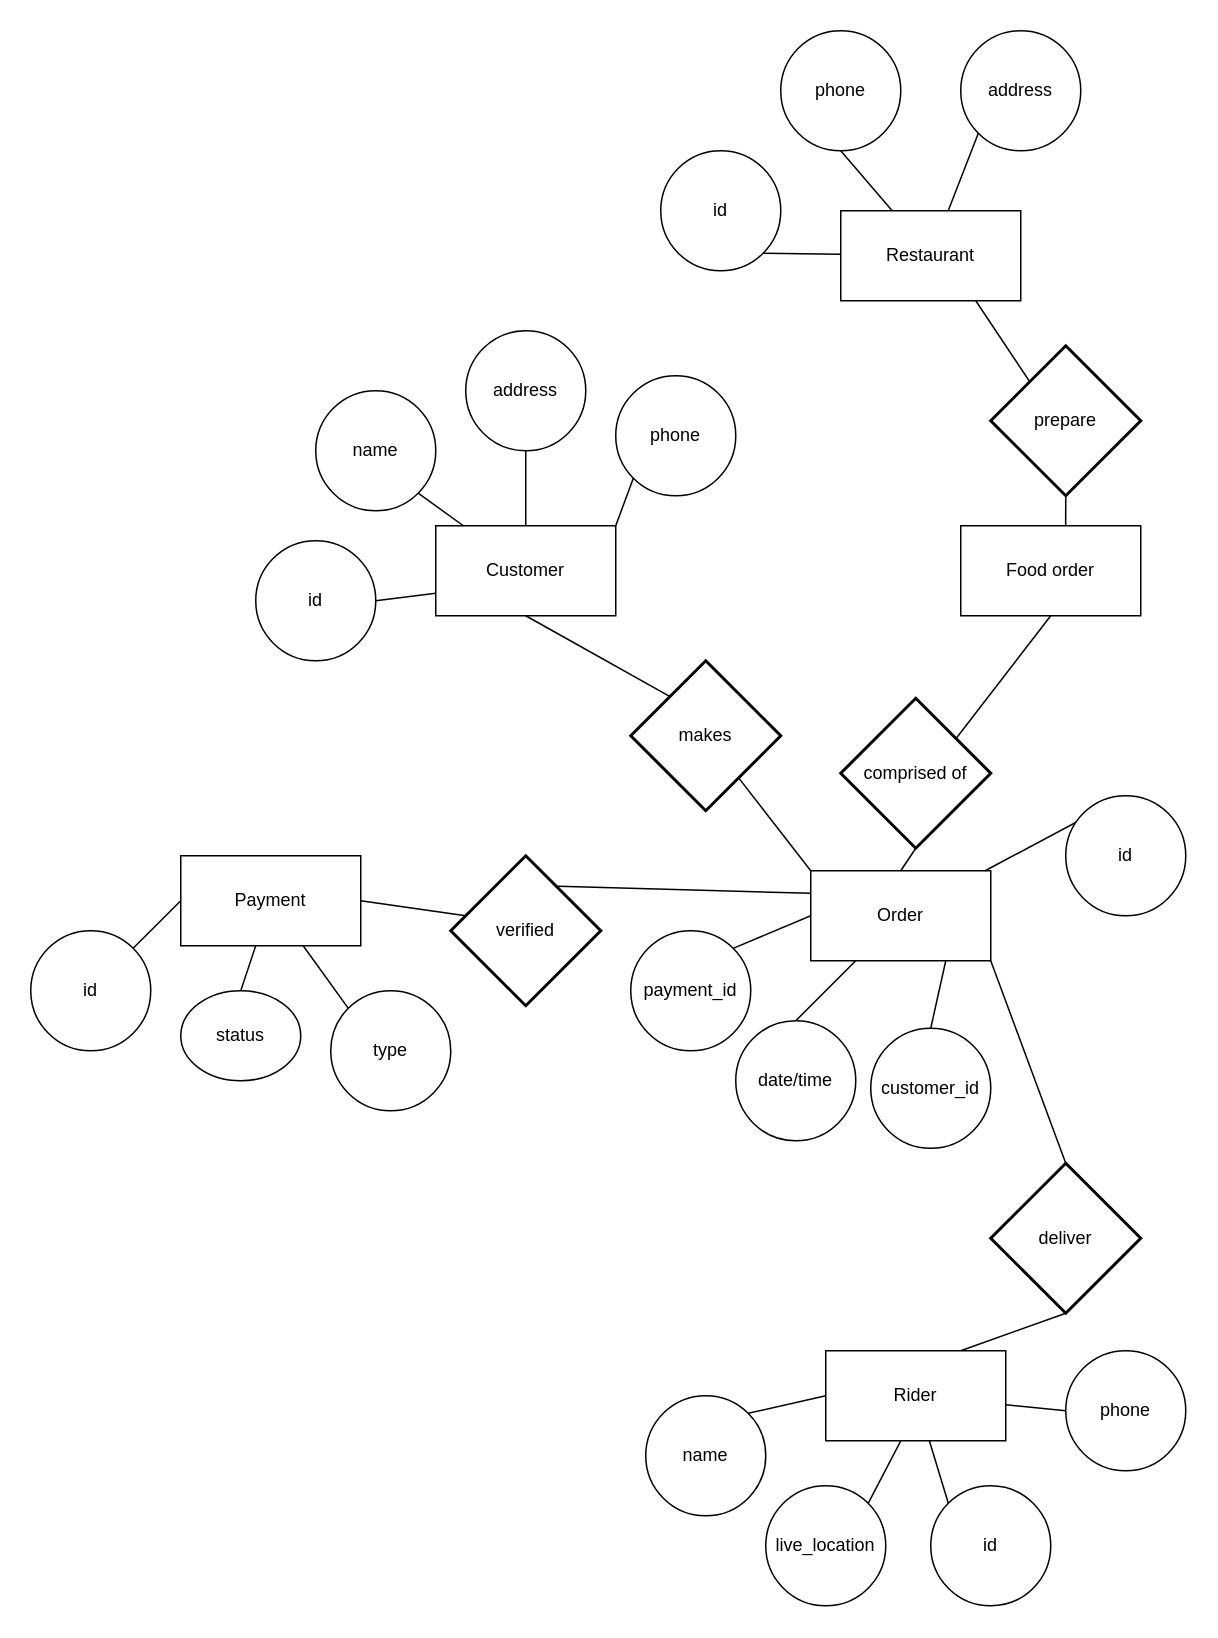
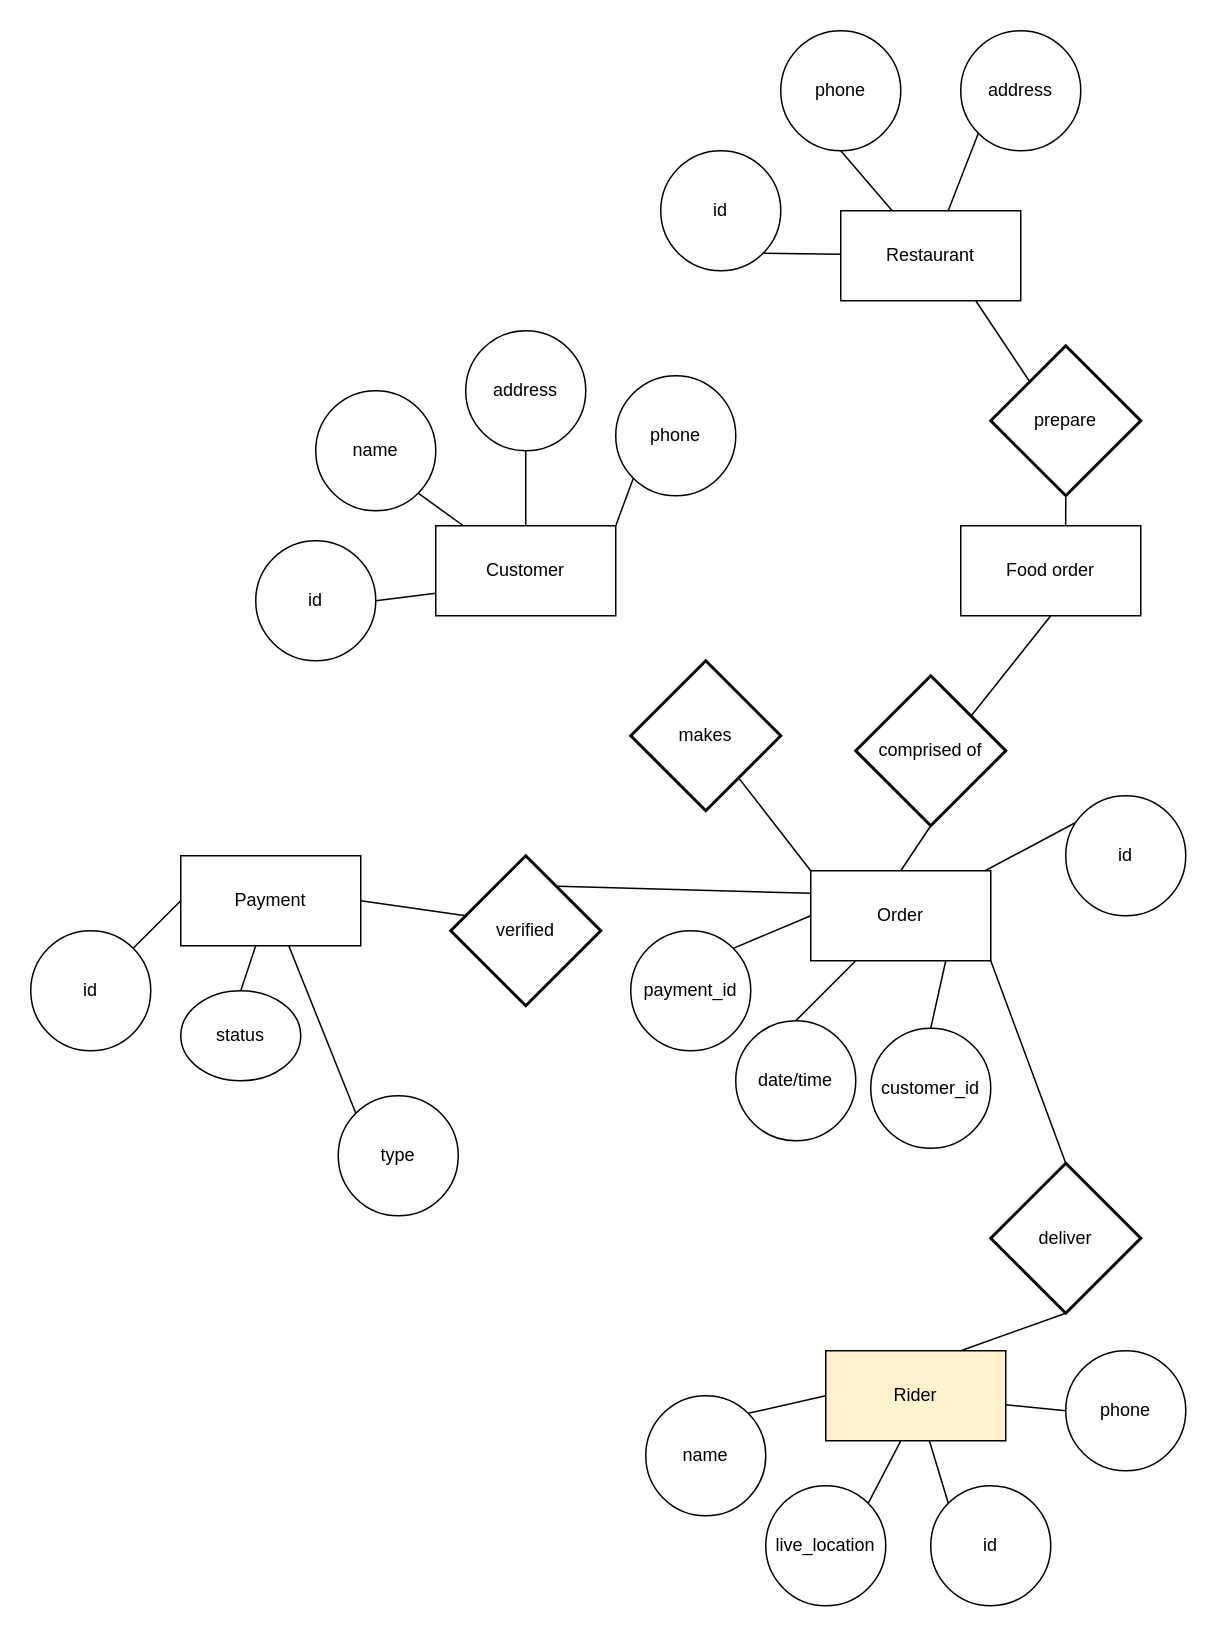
(598, 656) -> none
(916, 773) -> (931, 751)
(391, 1051) -> (398, 1156)
(916, 1396) -> (916, 1396)
